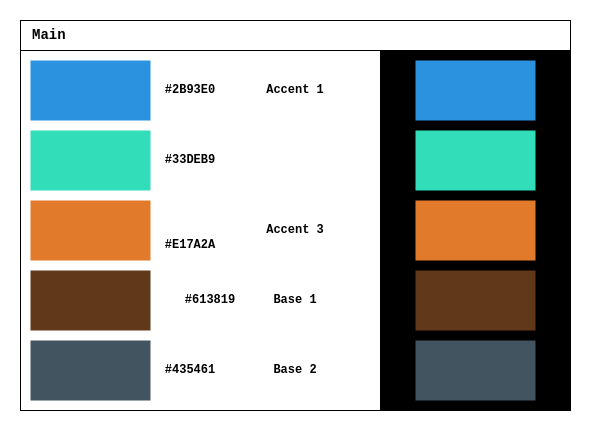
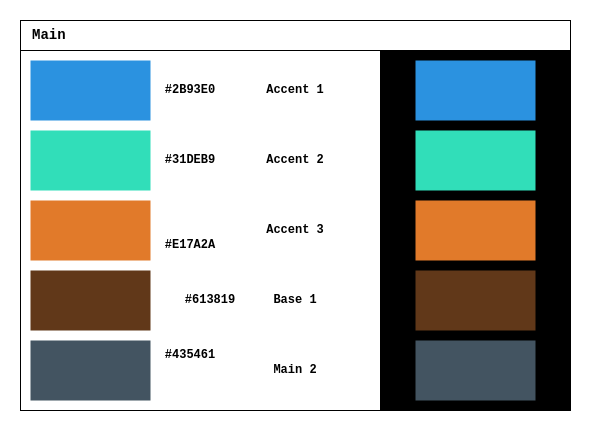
(191, 161) -> (191, 161)
none -> (296, 161)
(191, 371) -> (191, 356)
(296, 371) -> (296, 371)
